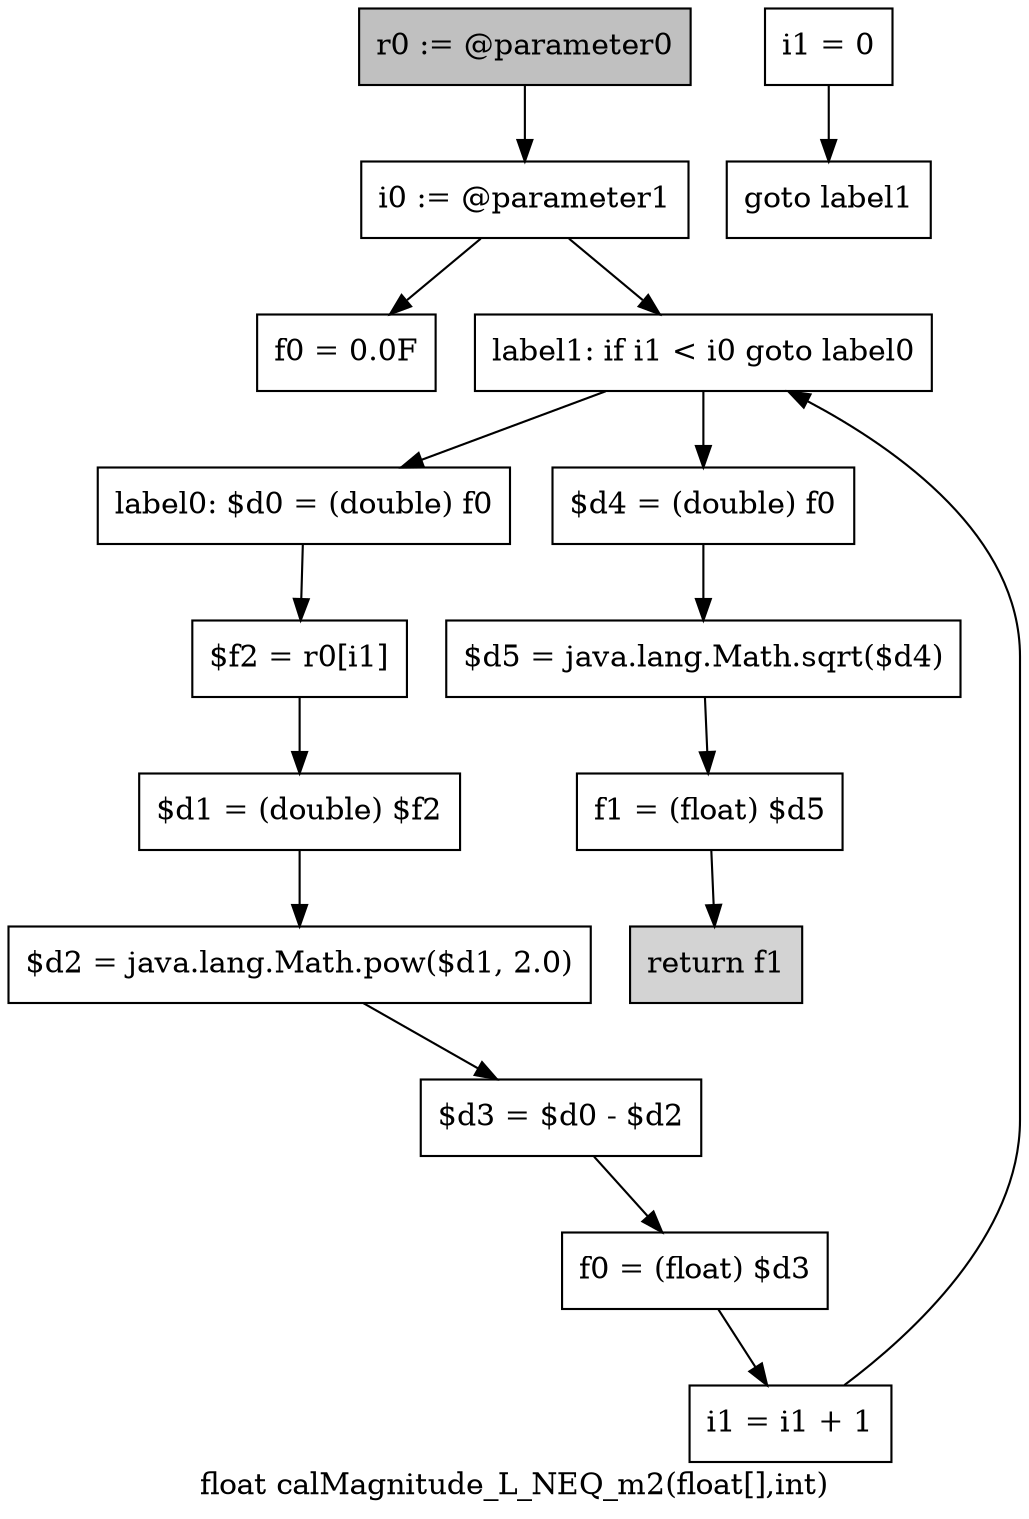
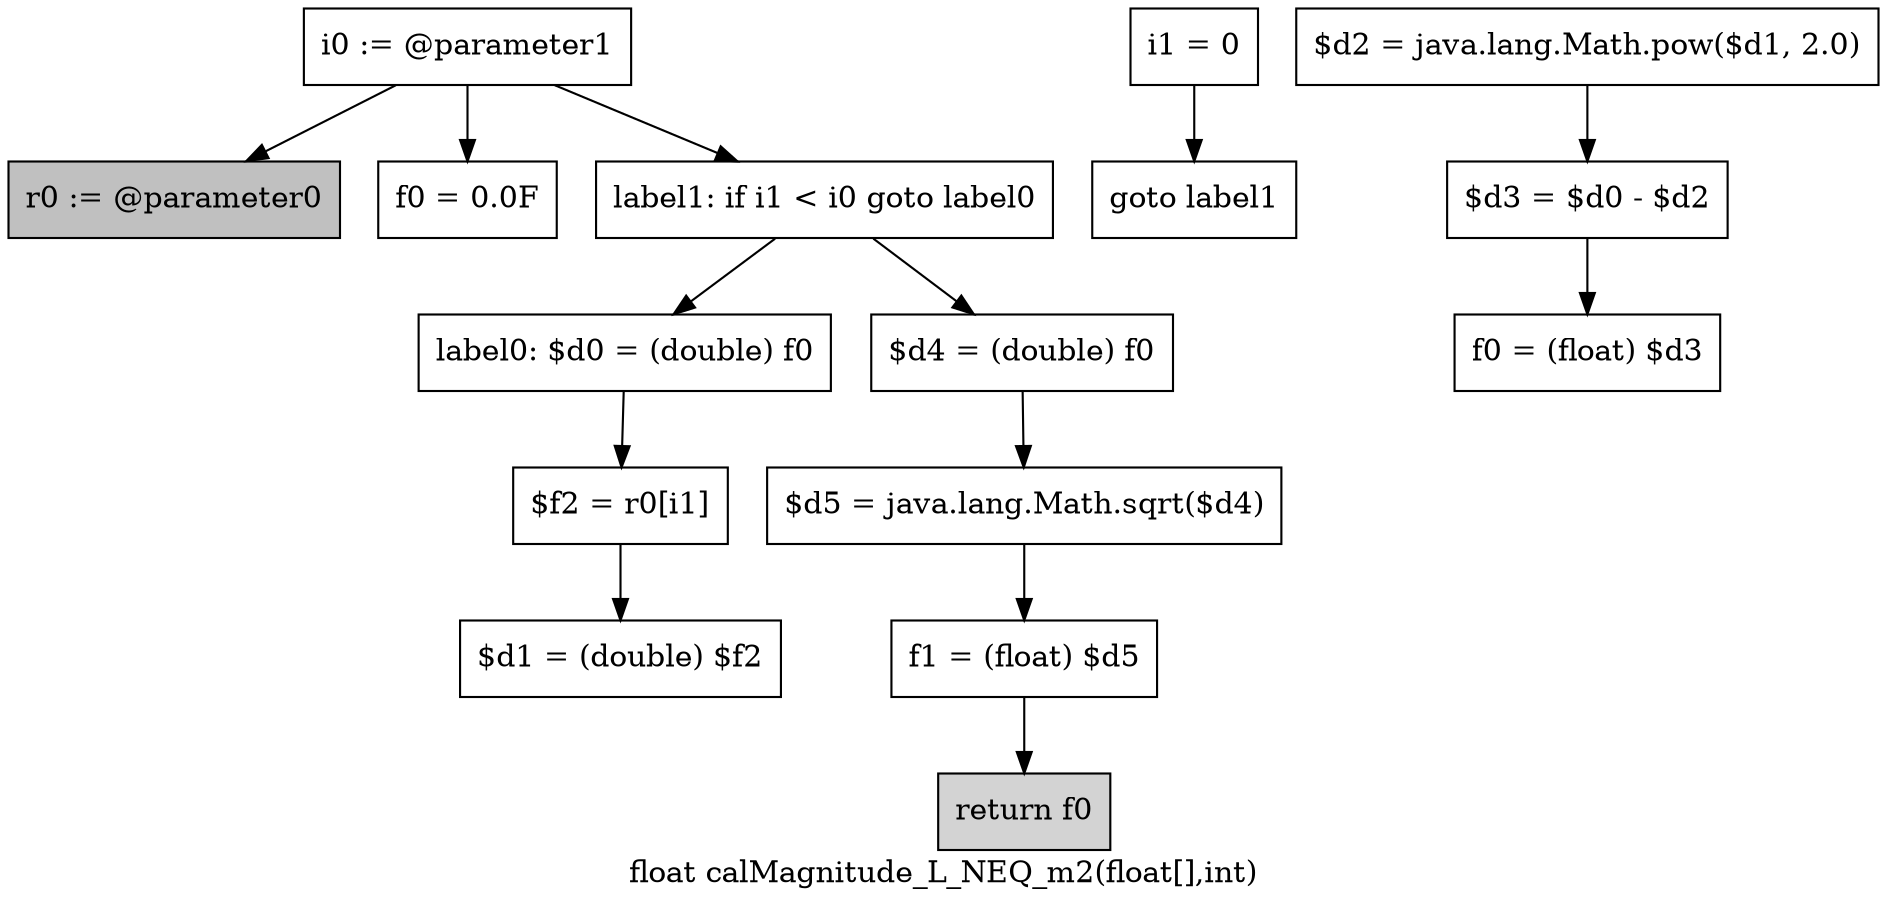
(525, 113) -> (331, 118)
(300, 878) -> none
(716, 965) -> (1024, 812)
(790, 1424) -> none
